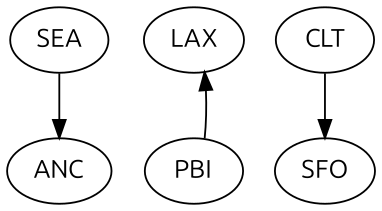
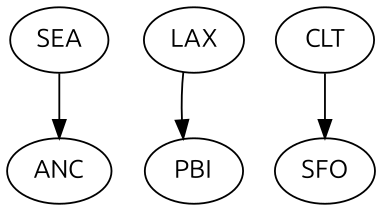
(206, 115) -> (182, 96)
